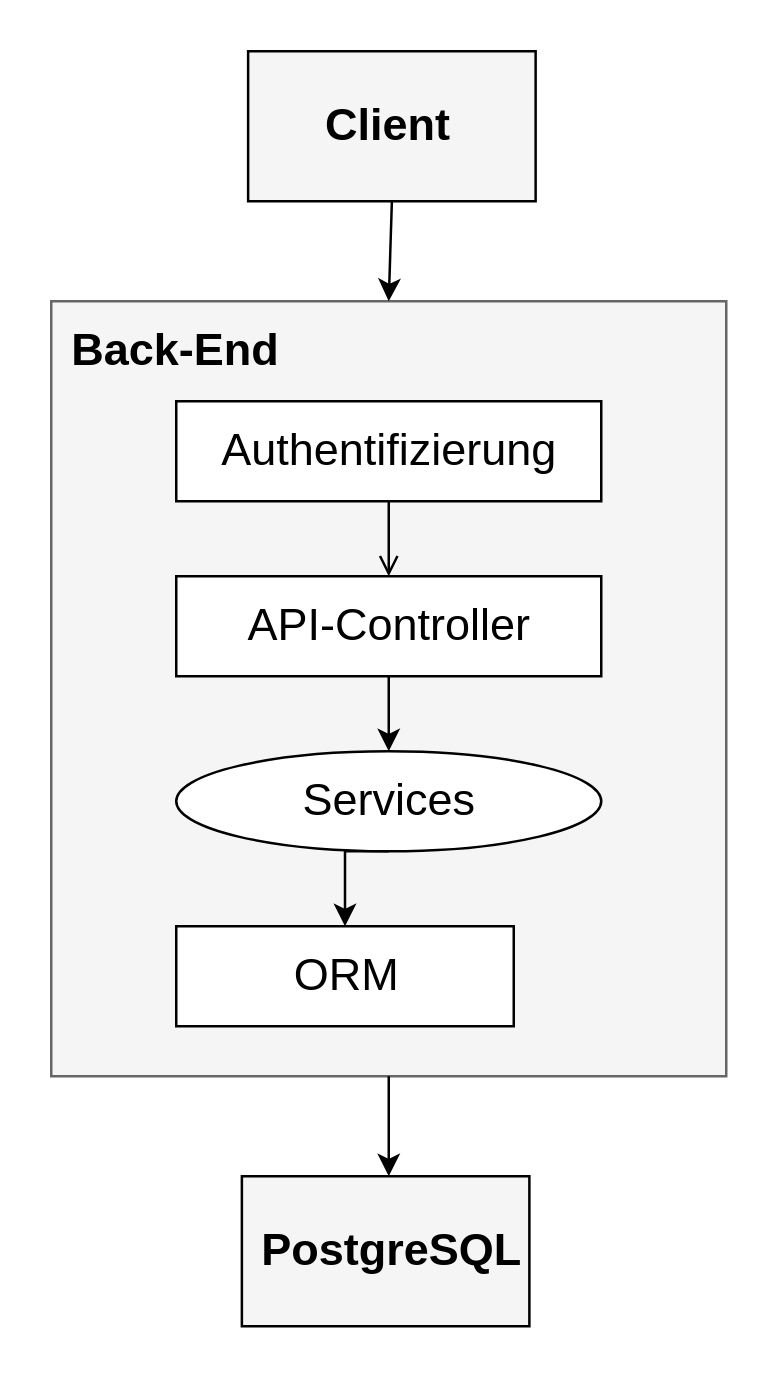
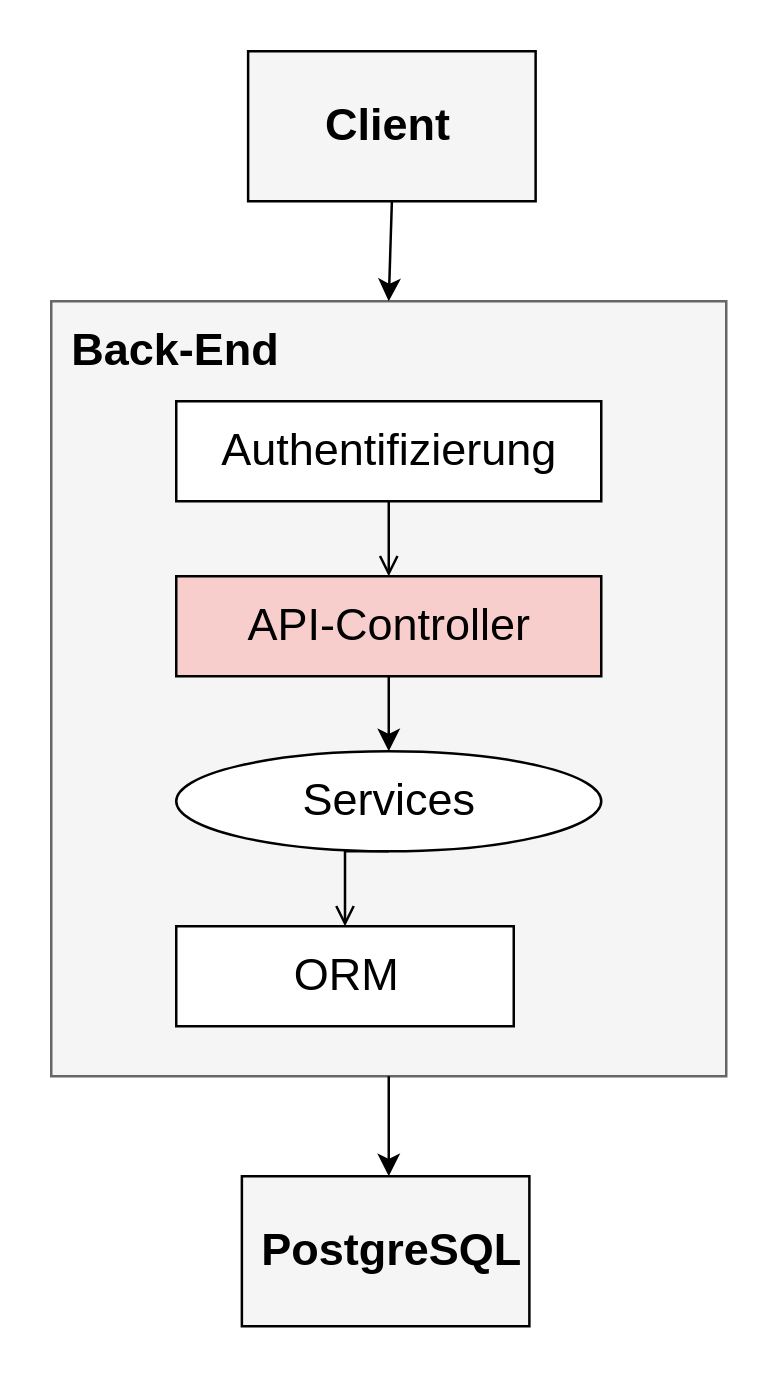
(389, 626) -> (389, 626)
(345, 908) -> (345, 912)
